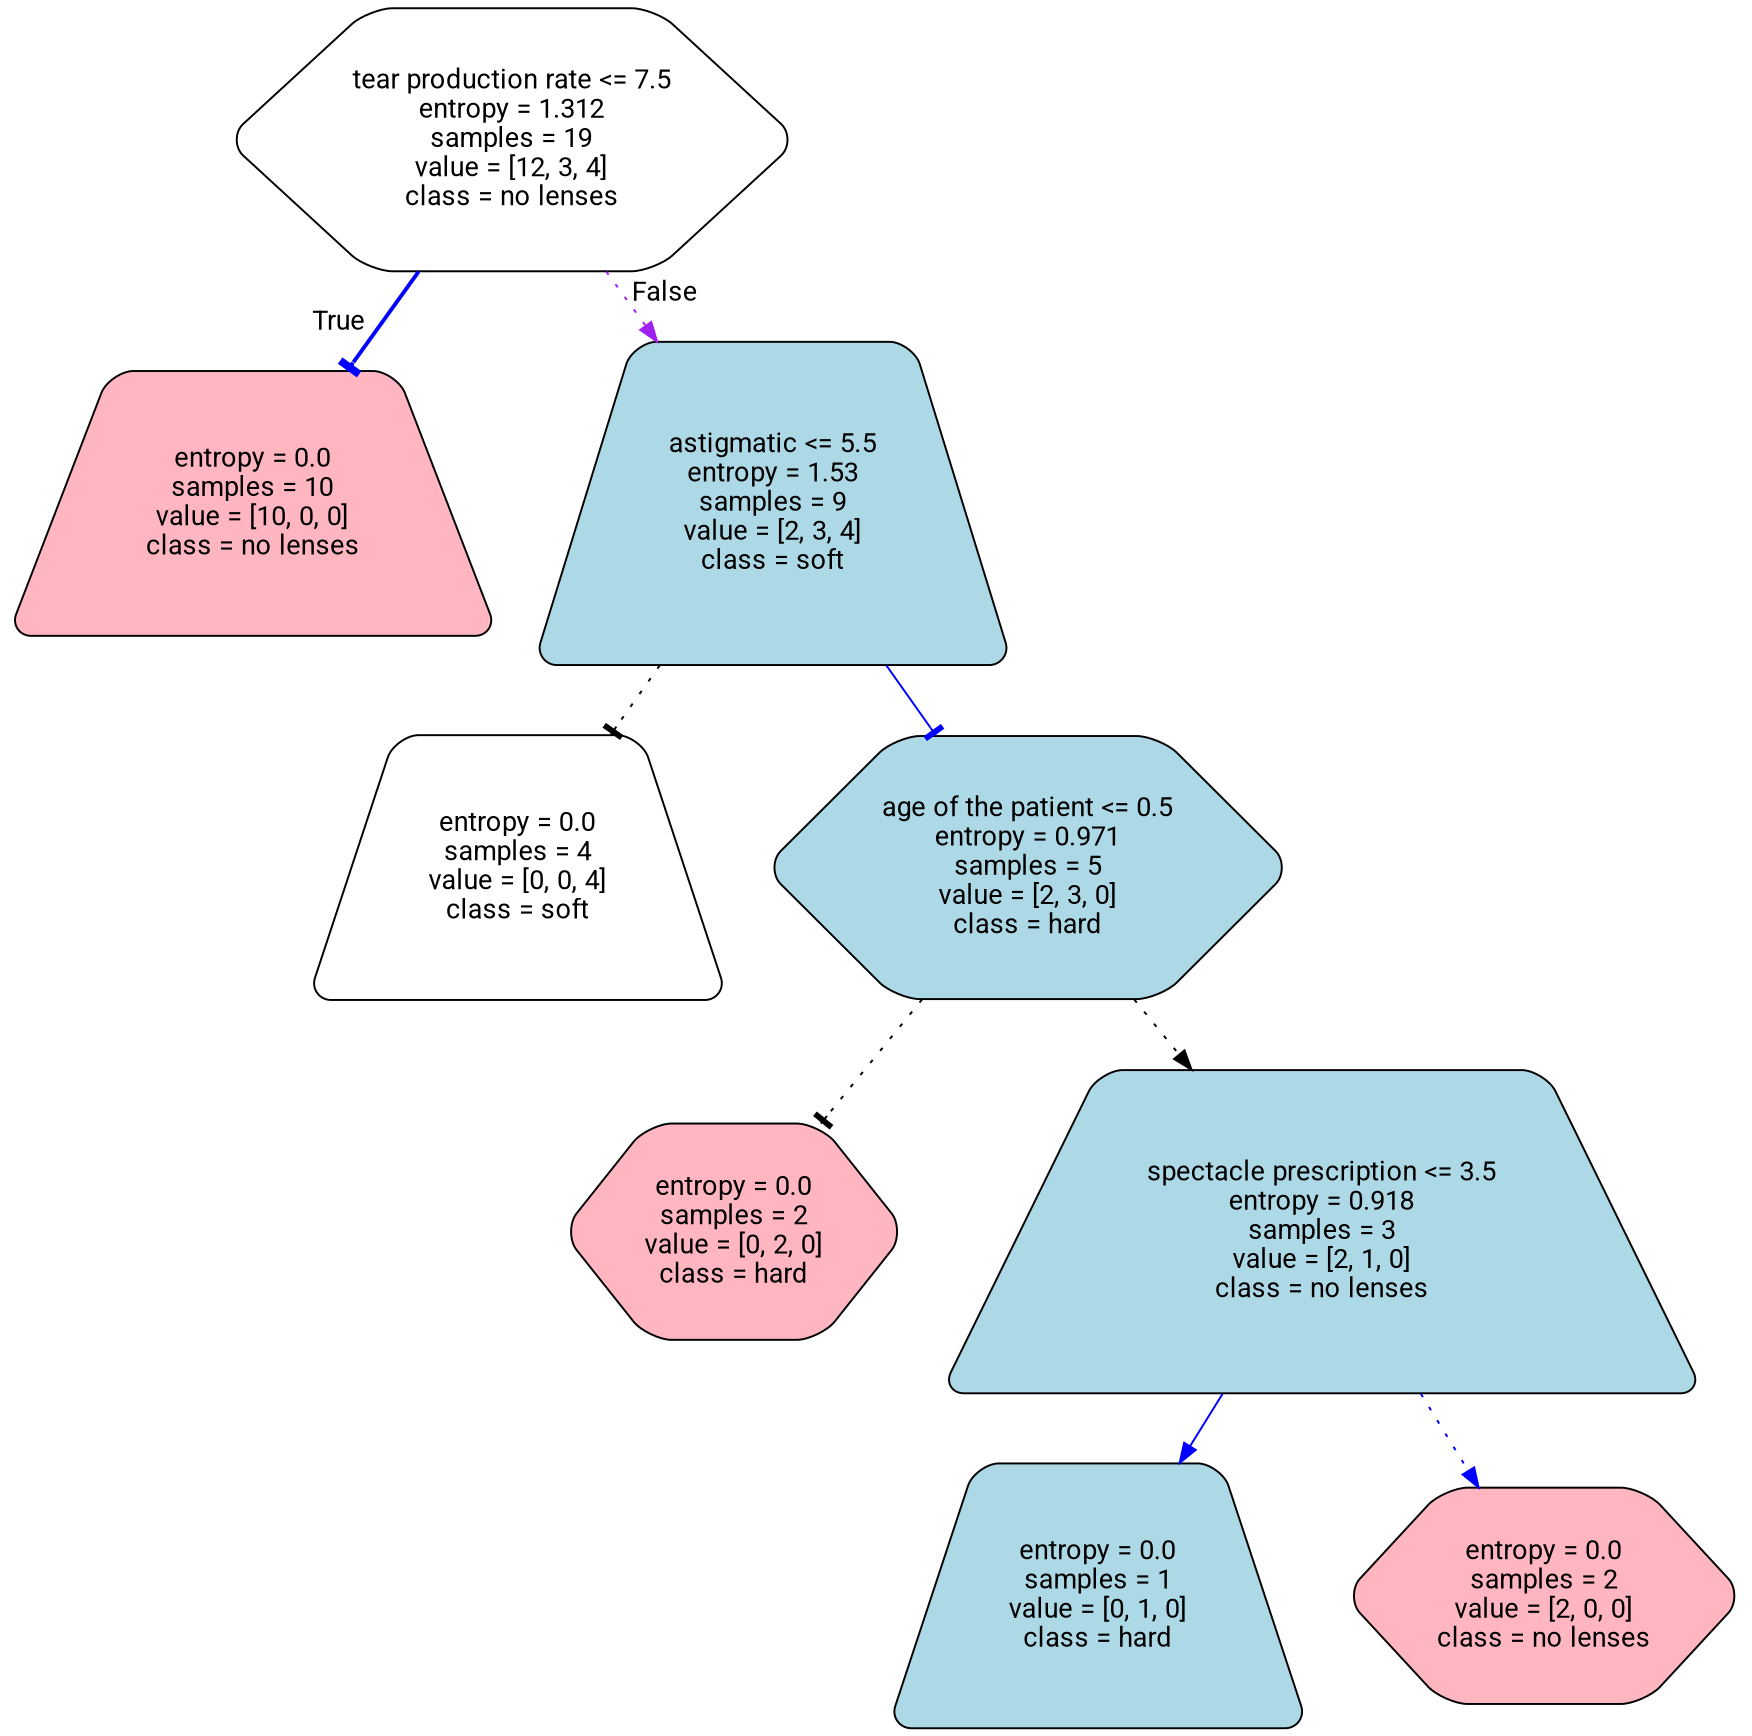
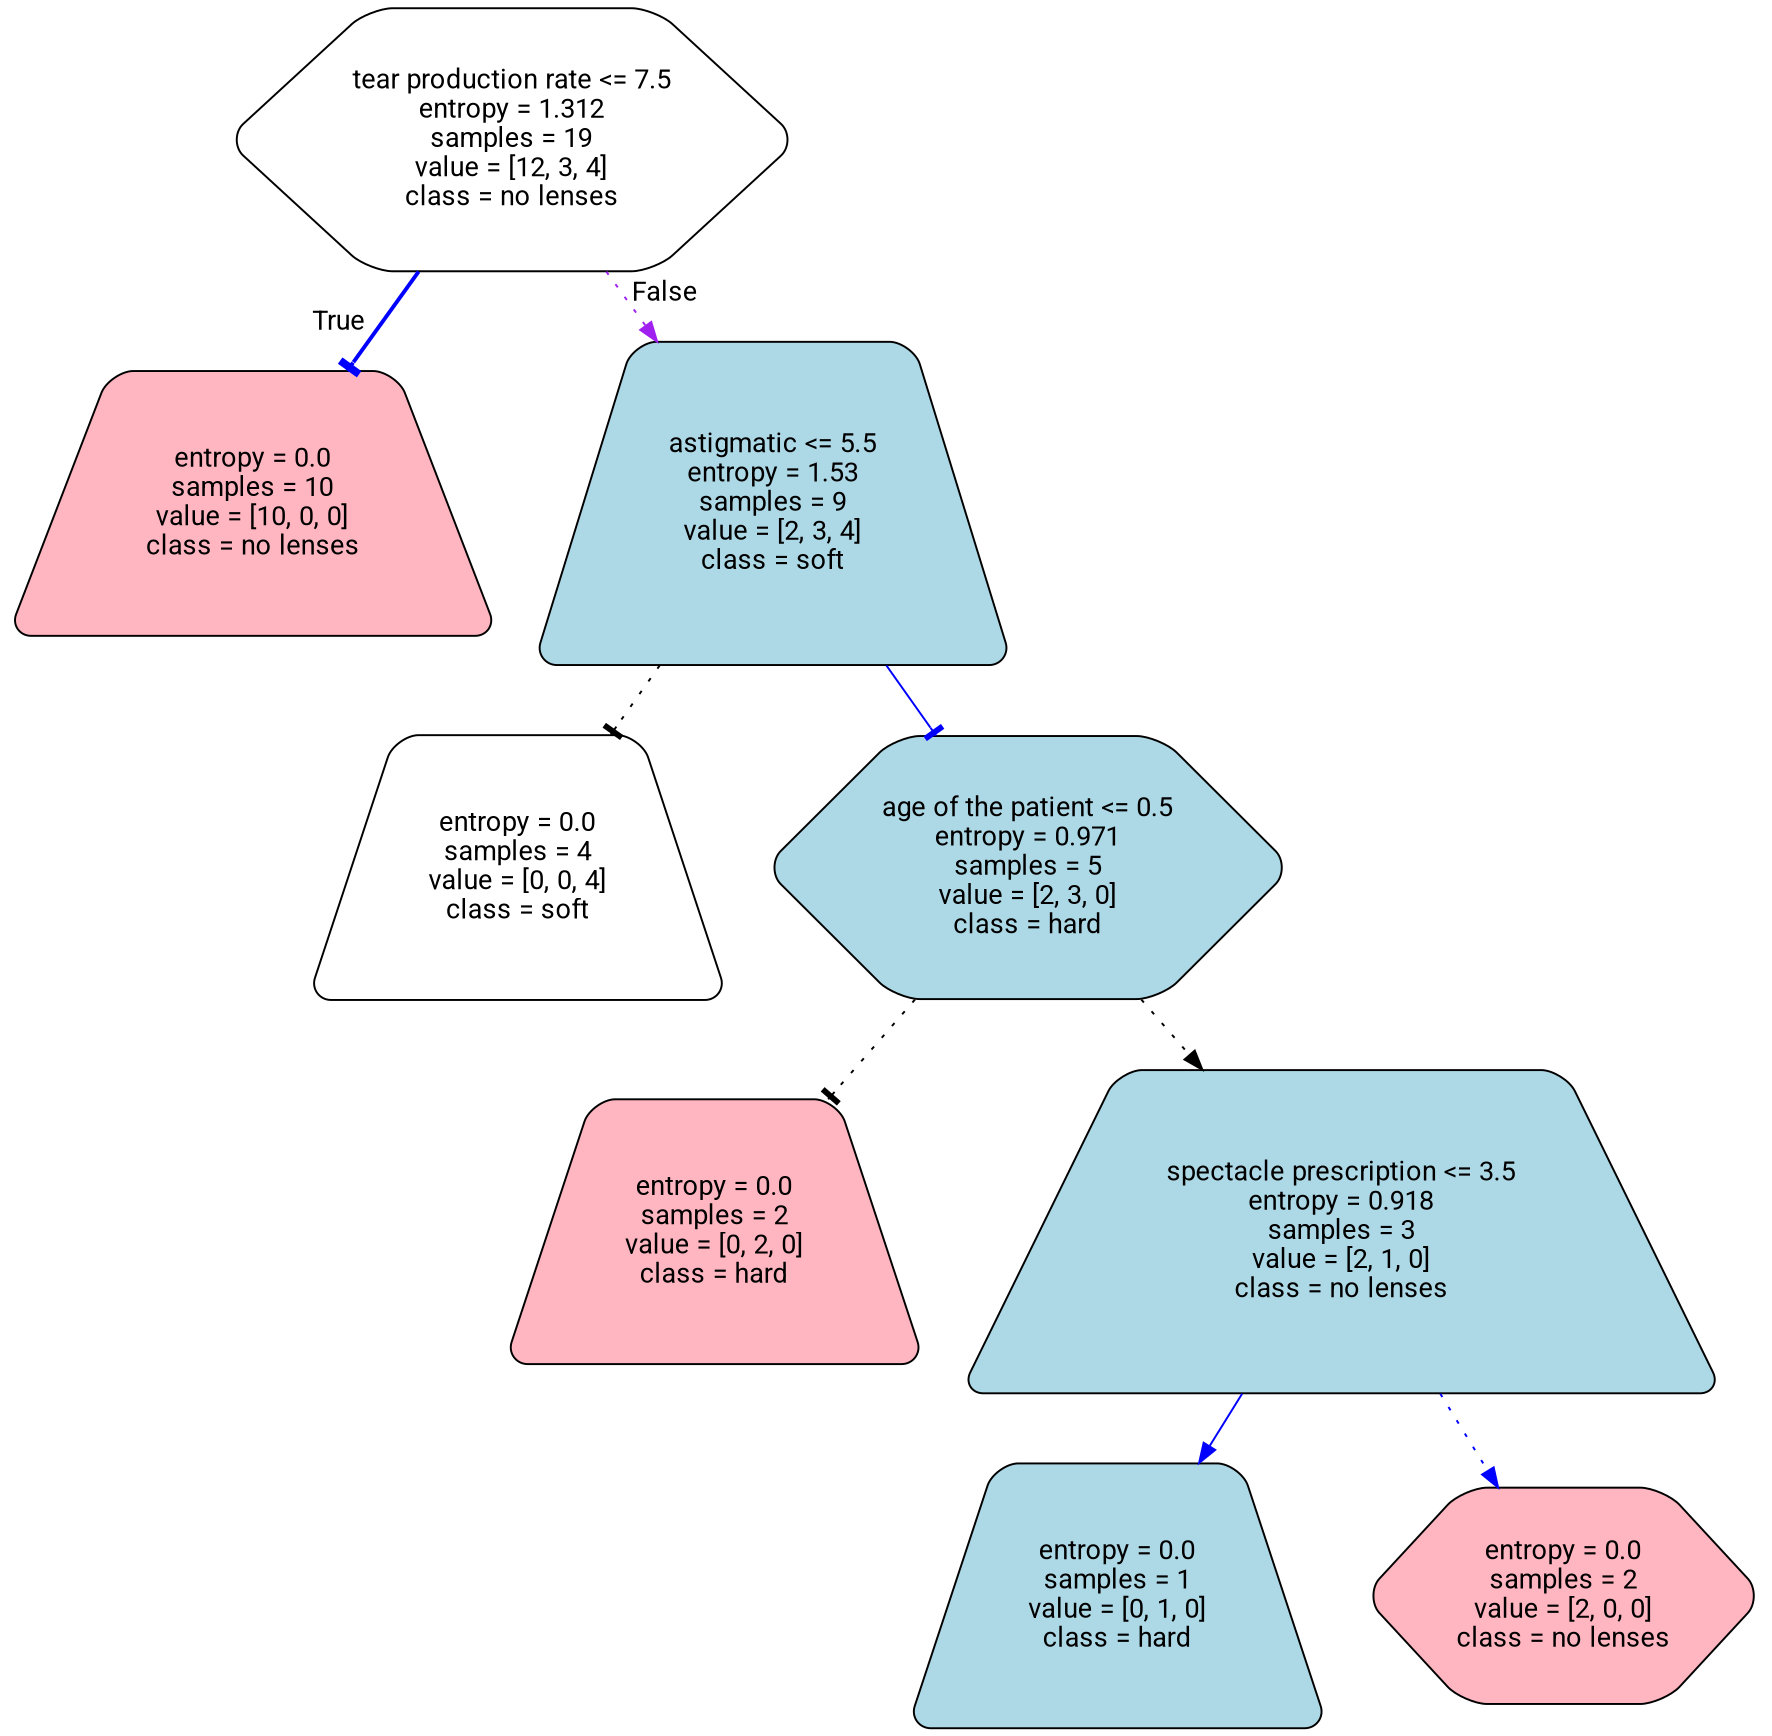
(734, 1232) -> (715, 1232)
